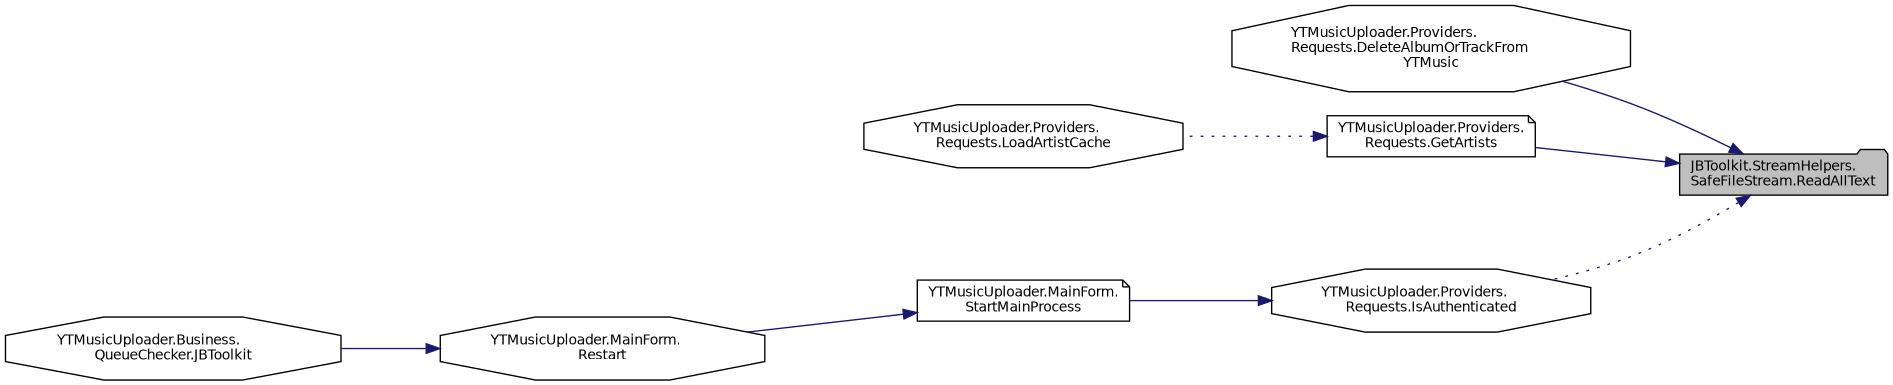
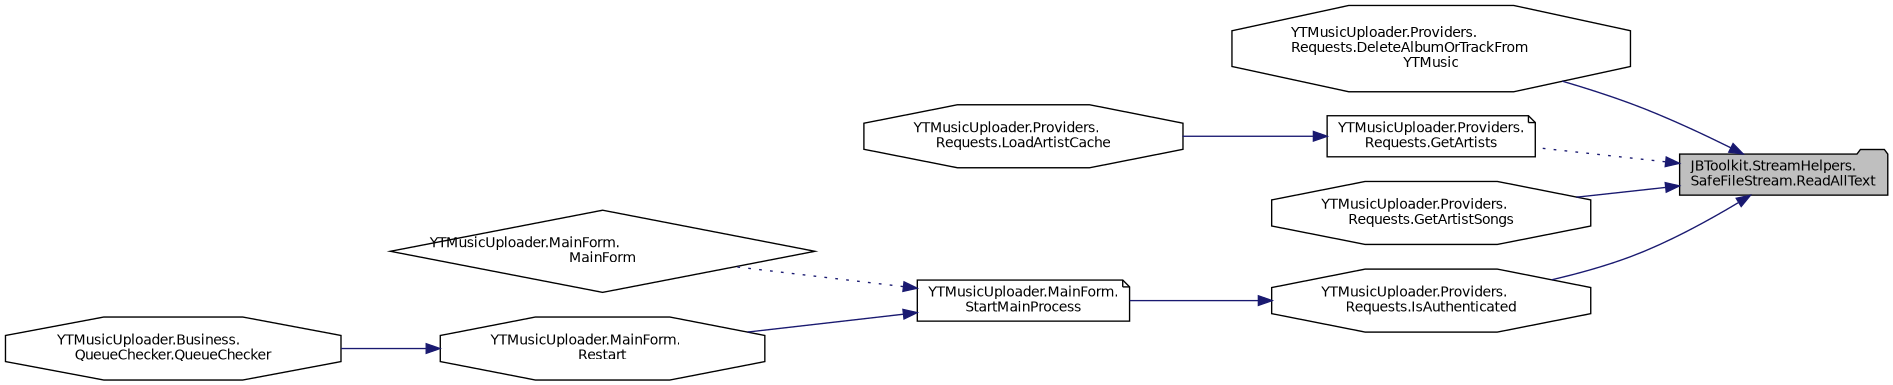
(1248, 136) -> (1248, 136)
(1600, 155) -> (1600, 155)
none -> (1431, 213)
(1648, 249) -> (1648, 249)
none -> (603, 251)
(173, 349) -> (173, 349)
